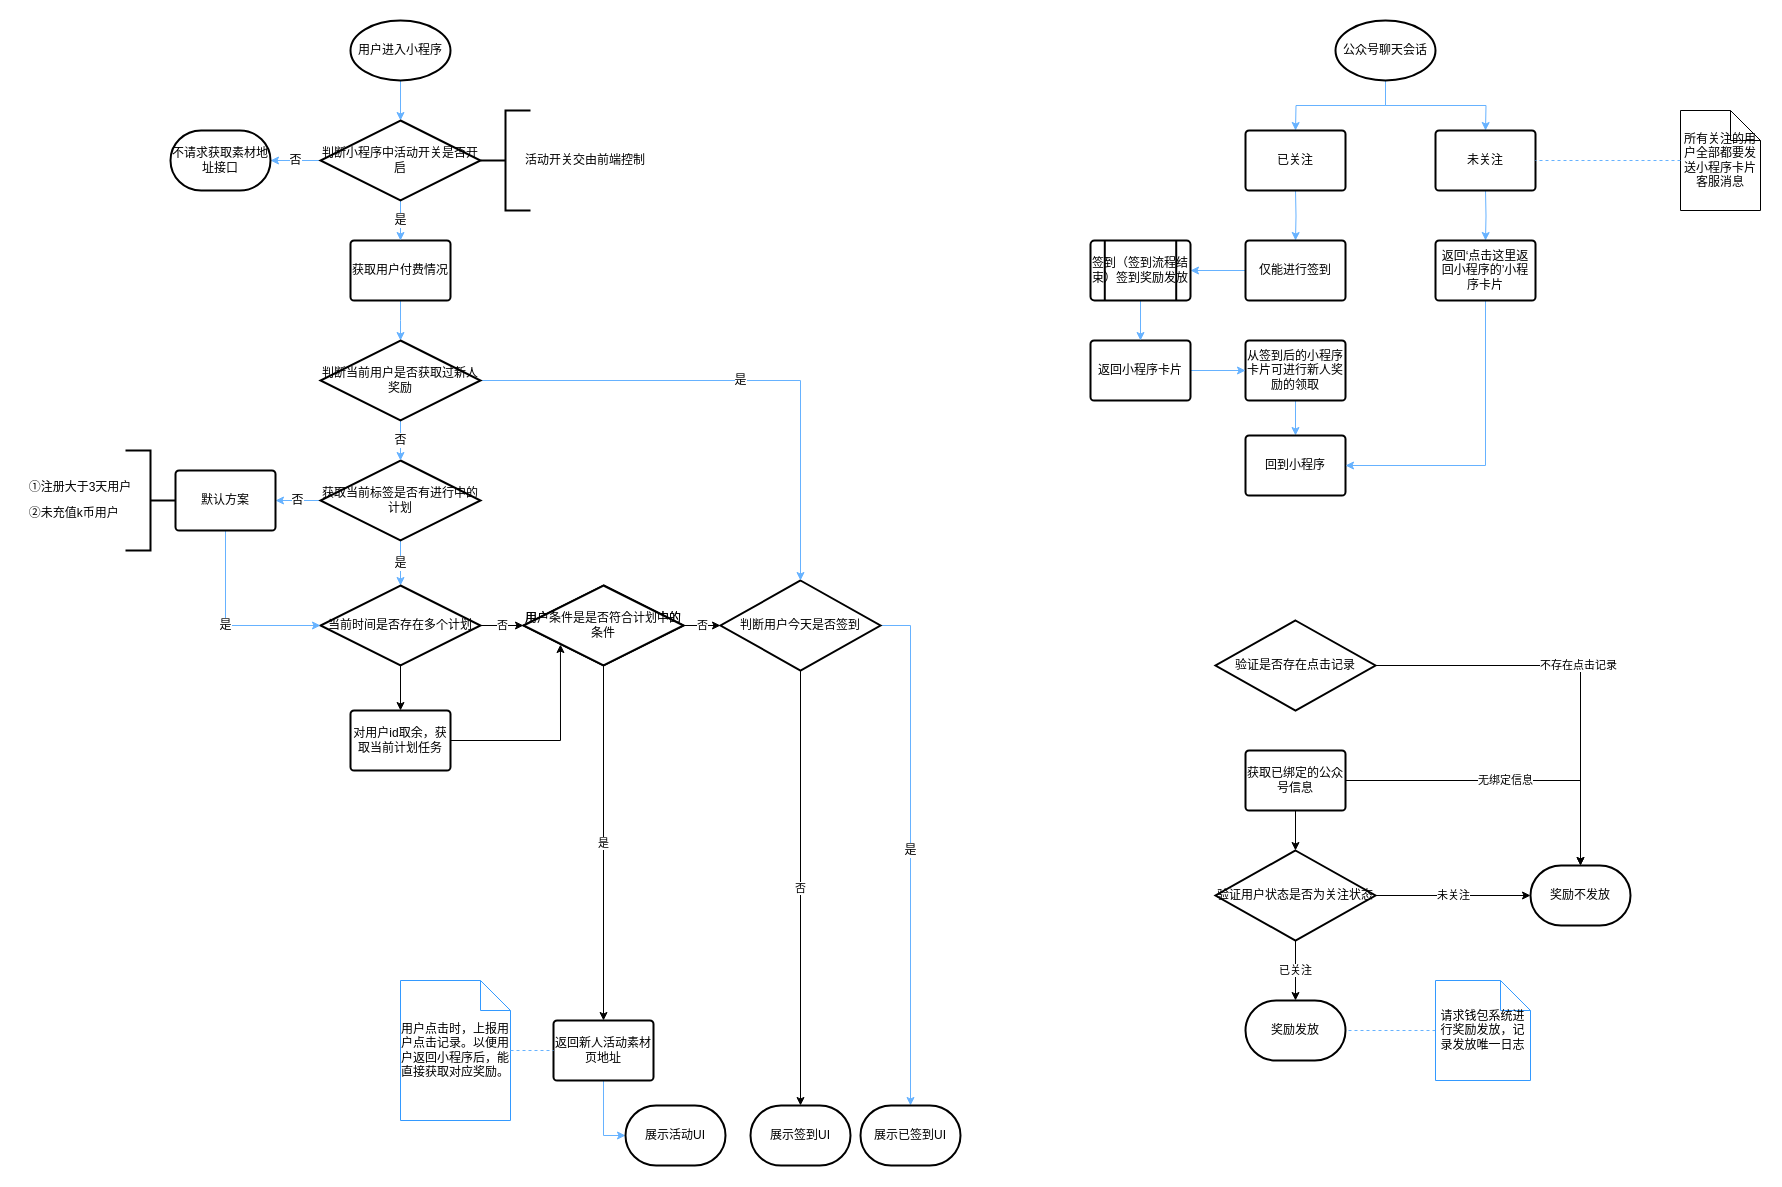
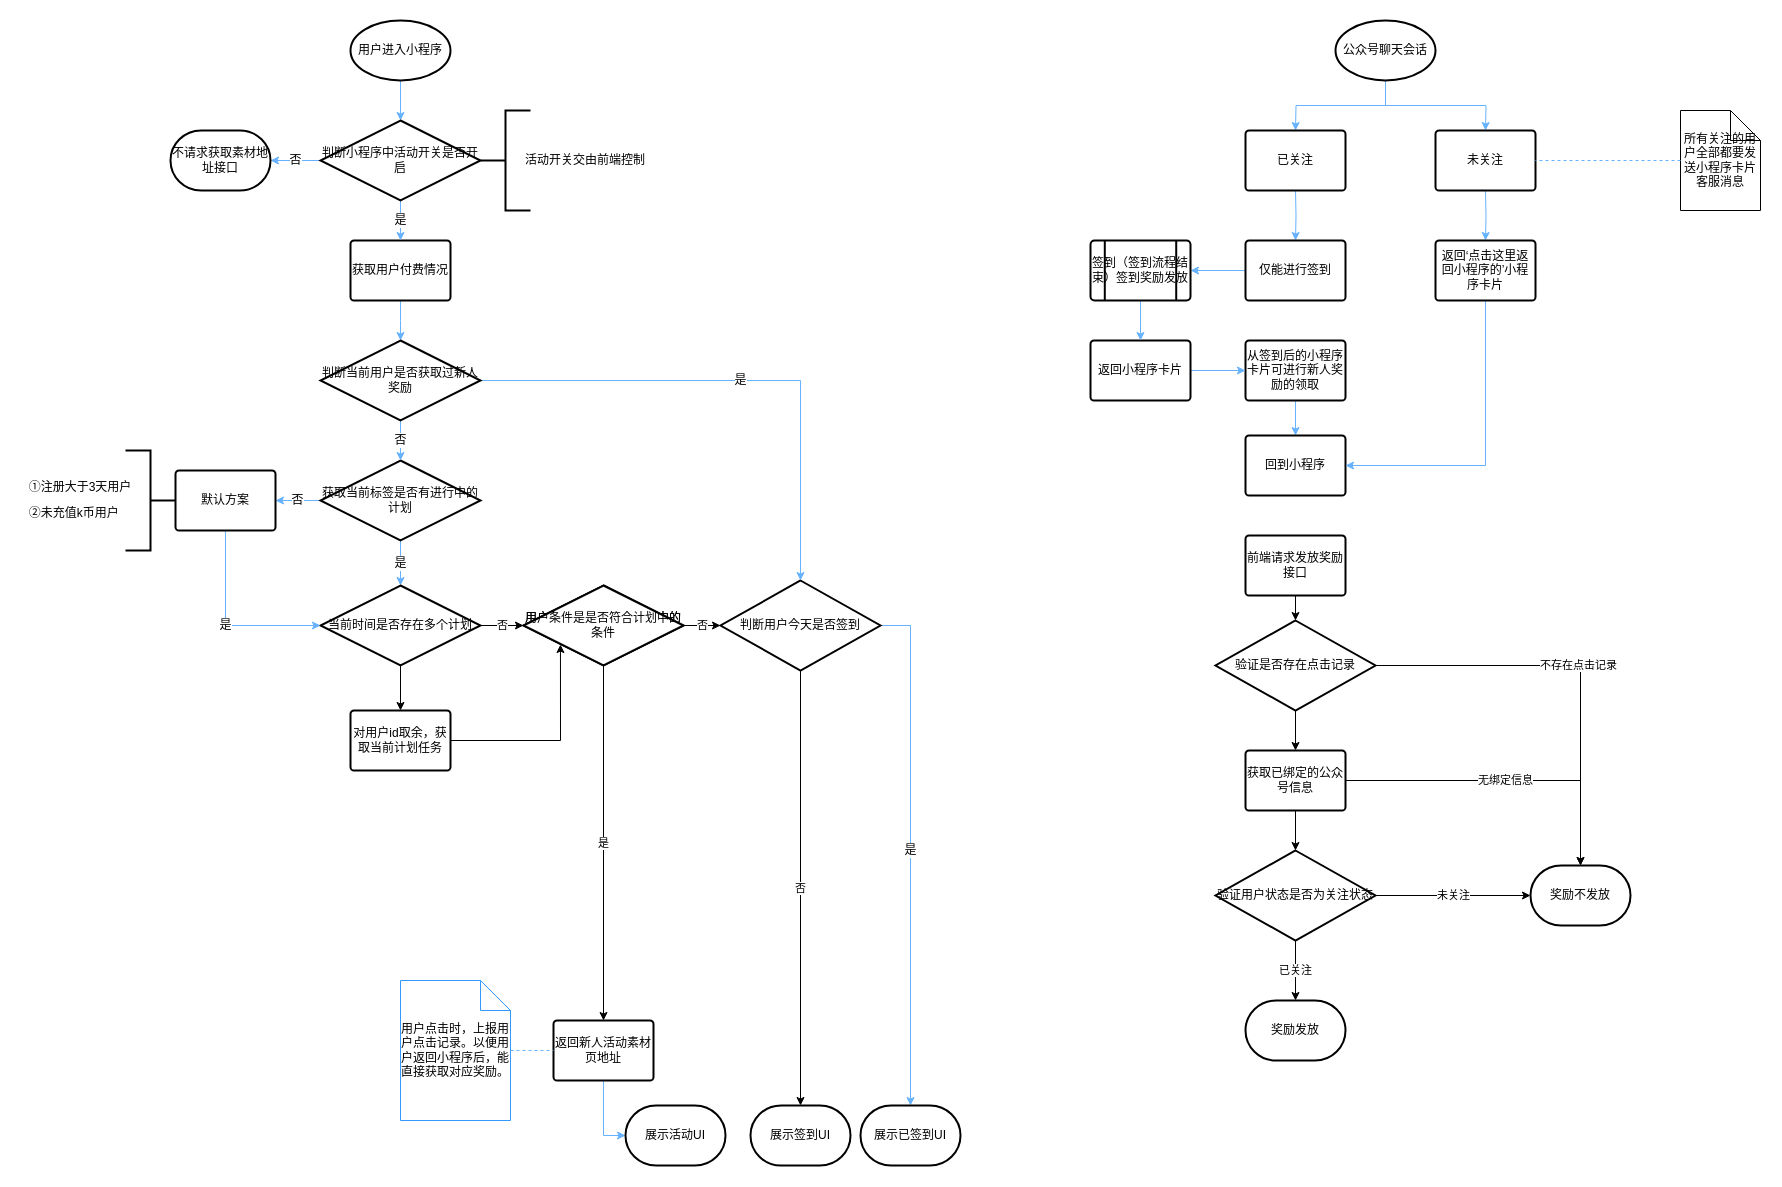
none -> (1296, 566)
none -> (1296, 605)
none -> (1296, 727)
(1392, 1031) -> none
(1483, 1031) -> none
